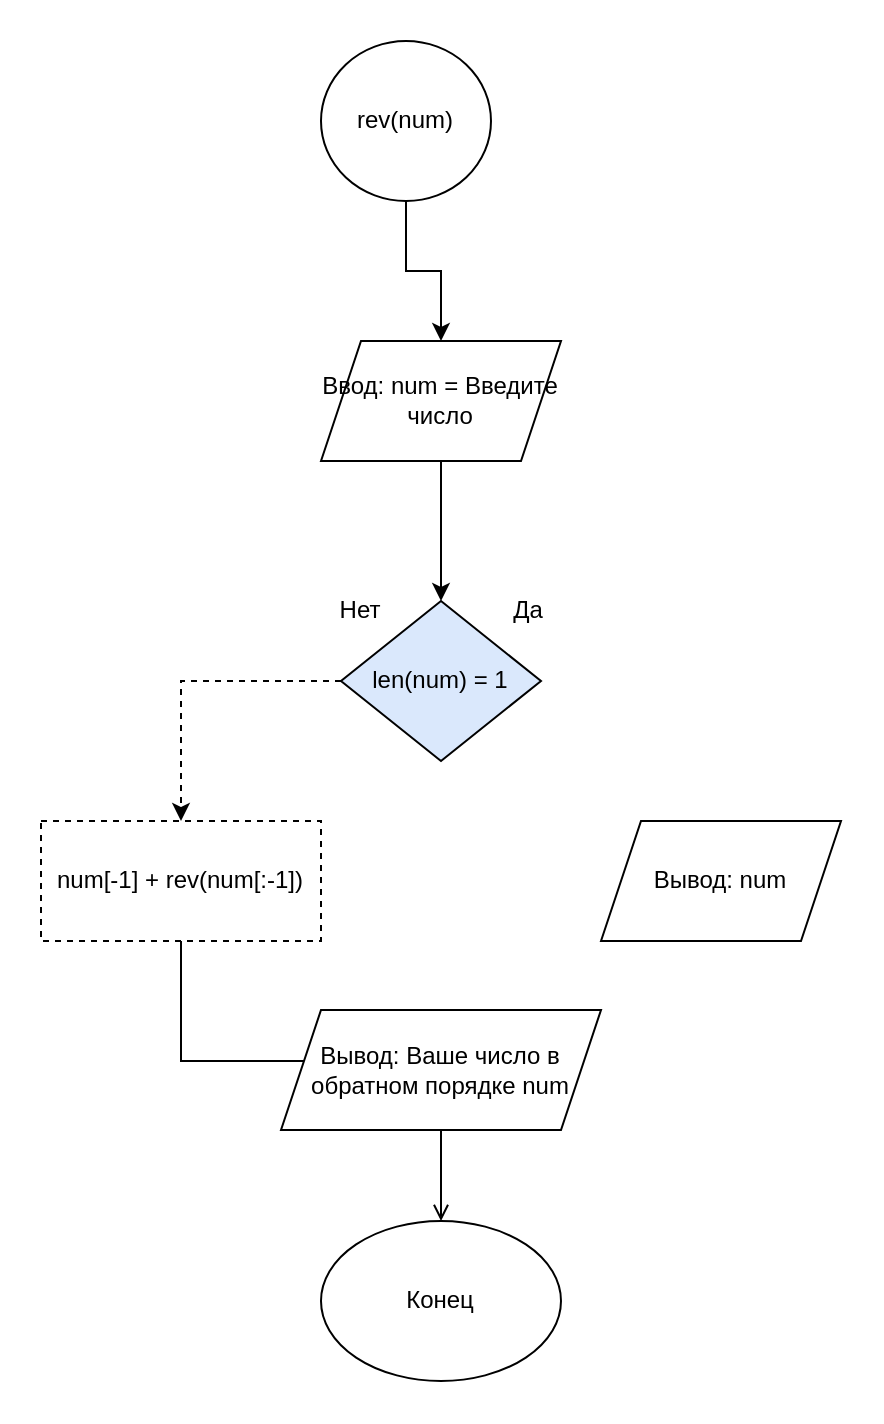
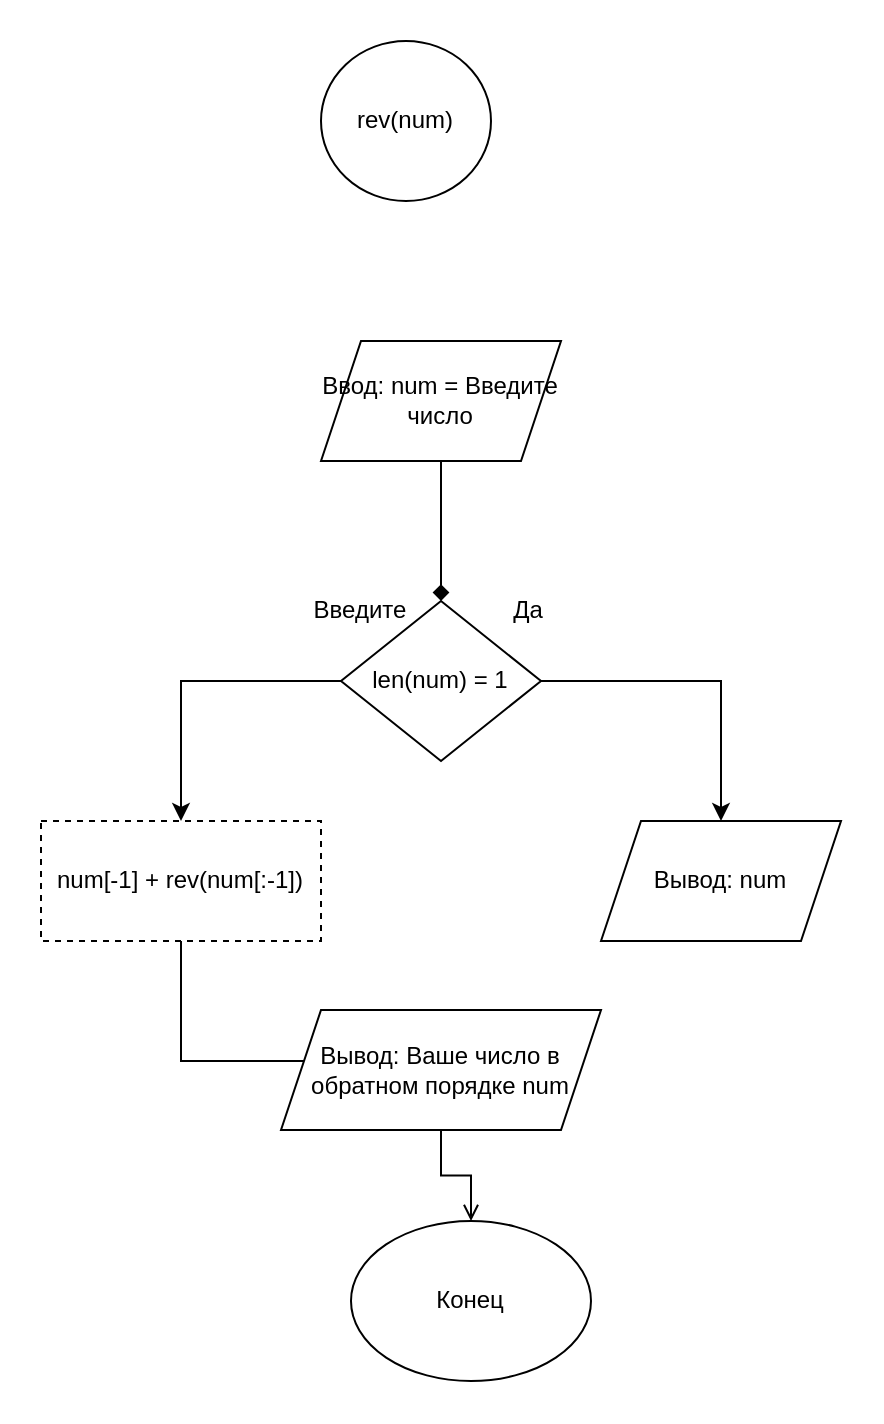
(417, 271) -> none
(441, 586) -> (441, 585)
(361, 611) -> (361, 611)
(195, 681) -> (195, 681)
(441, 681) -> (441, 681)
none -> (694, 681)
(441, 1301) -> (471, 1301)
